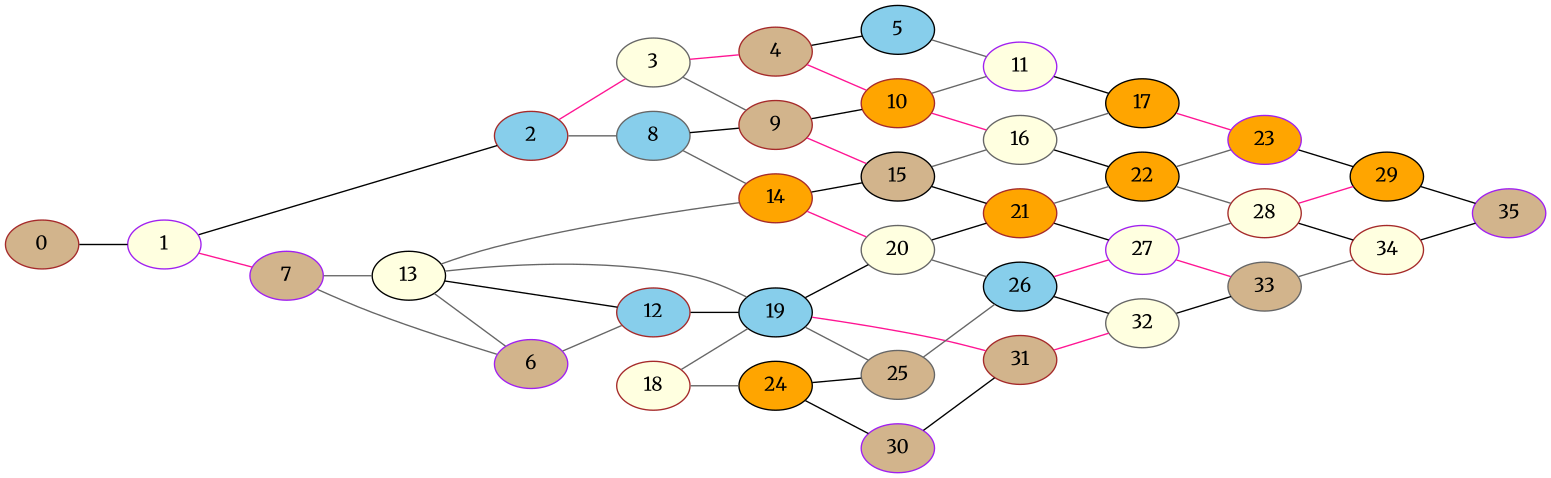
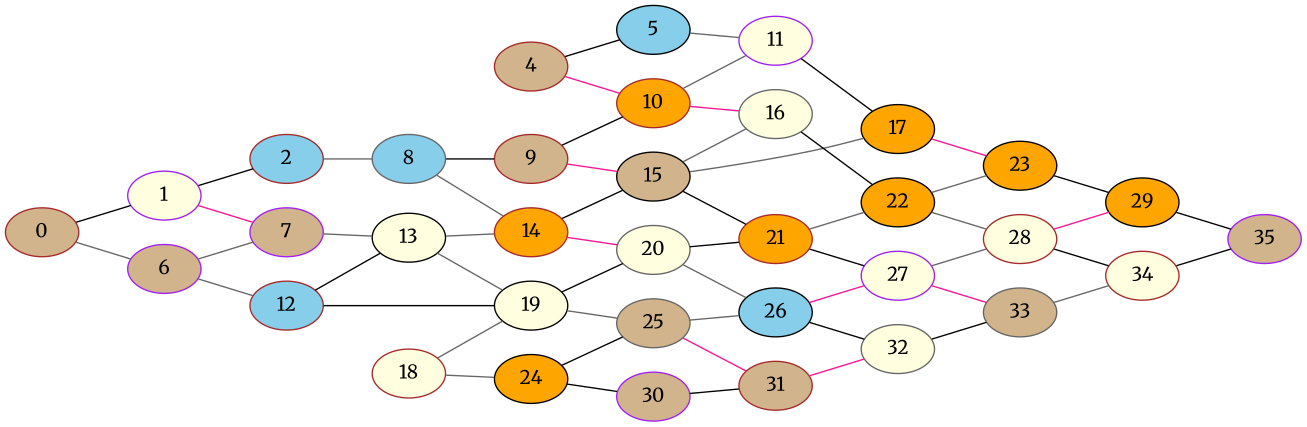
(653, 62) -> none
(1081, 122) -> (777, 158)
(1265, 140) -> (1020, 166)
(776, 312) -> (531, 306)
(470, 320) -> (103, 251)
(899, 331) -> (715, 355)
